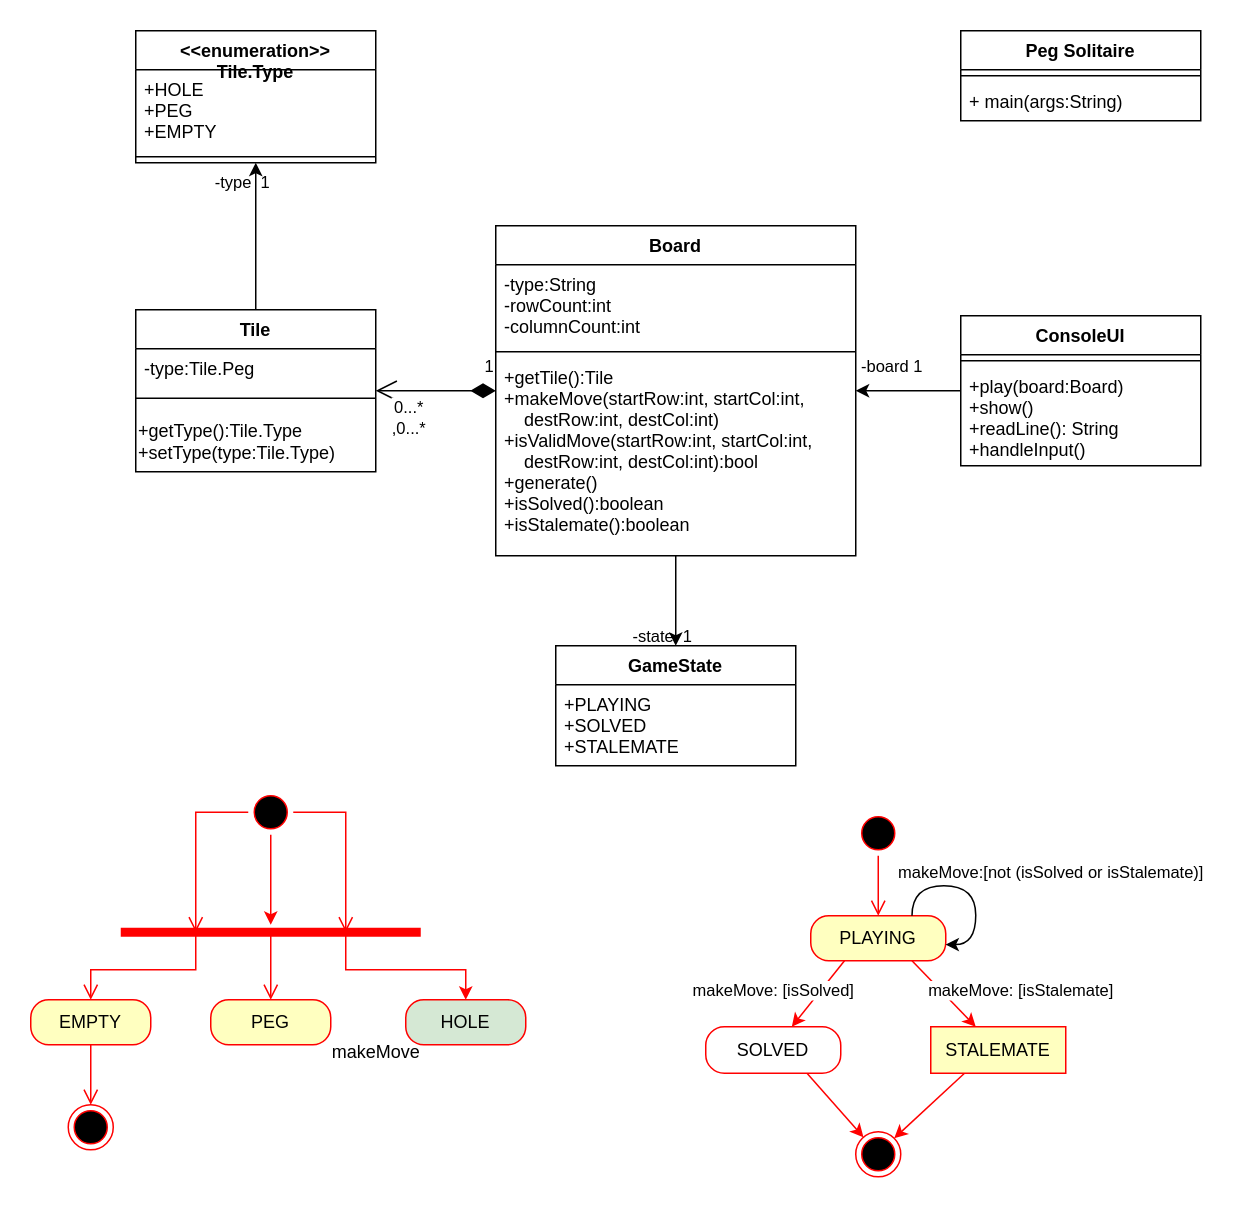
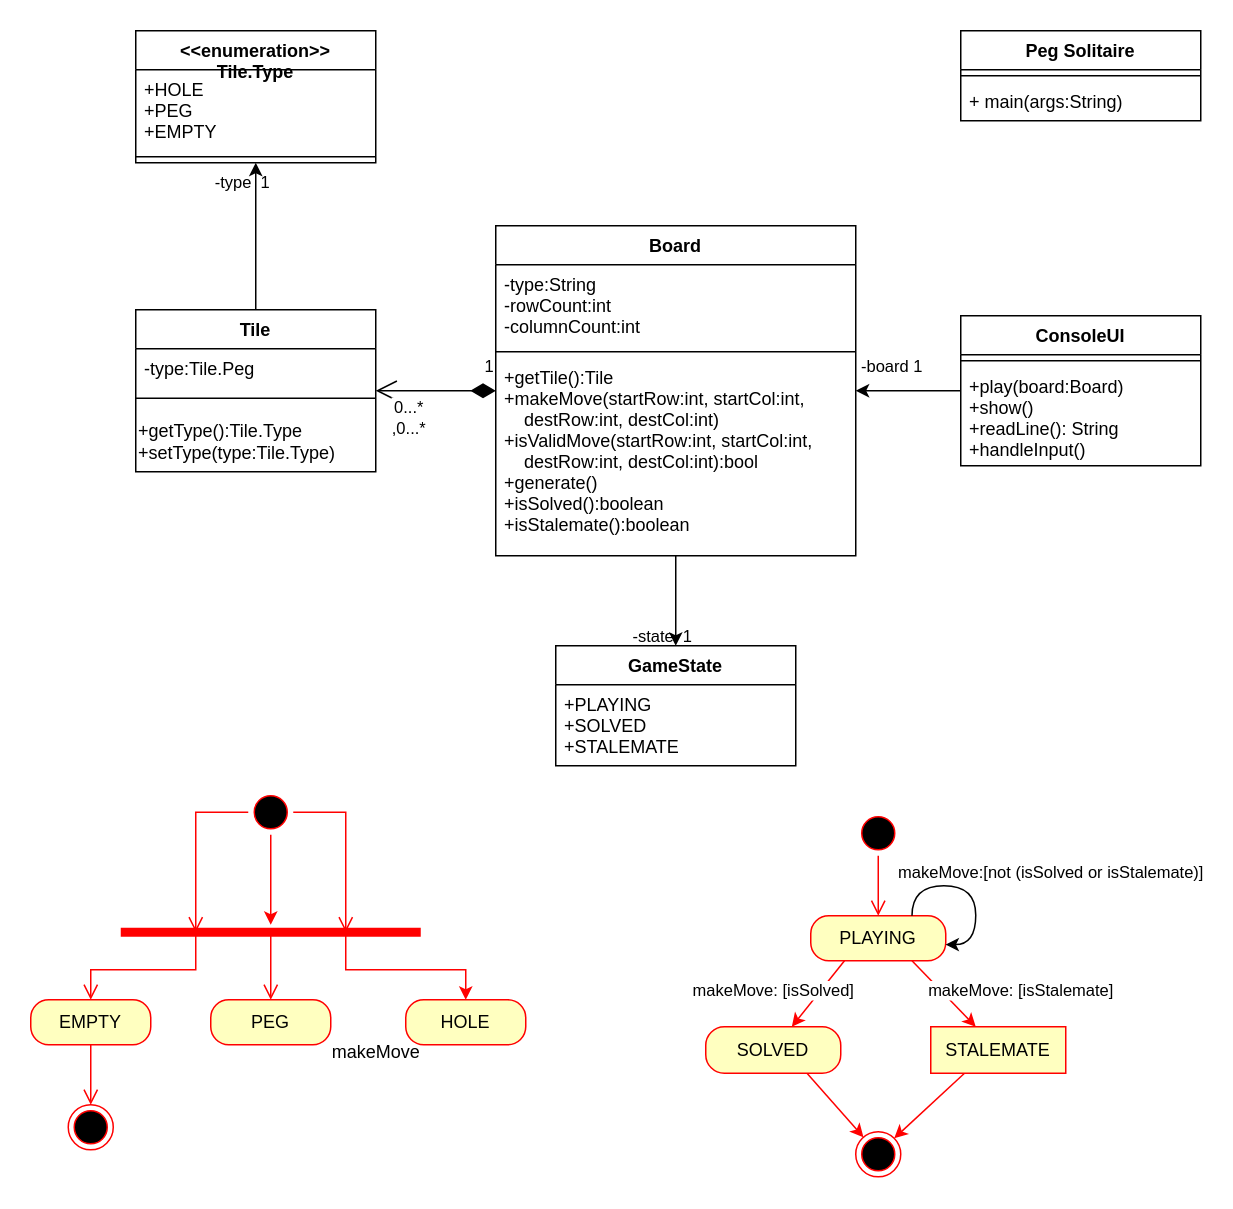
(466, 1022) -> (466, 1022)
(773, 1050) -> (773, 1050)
